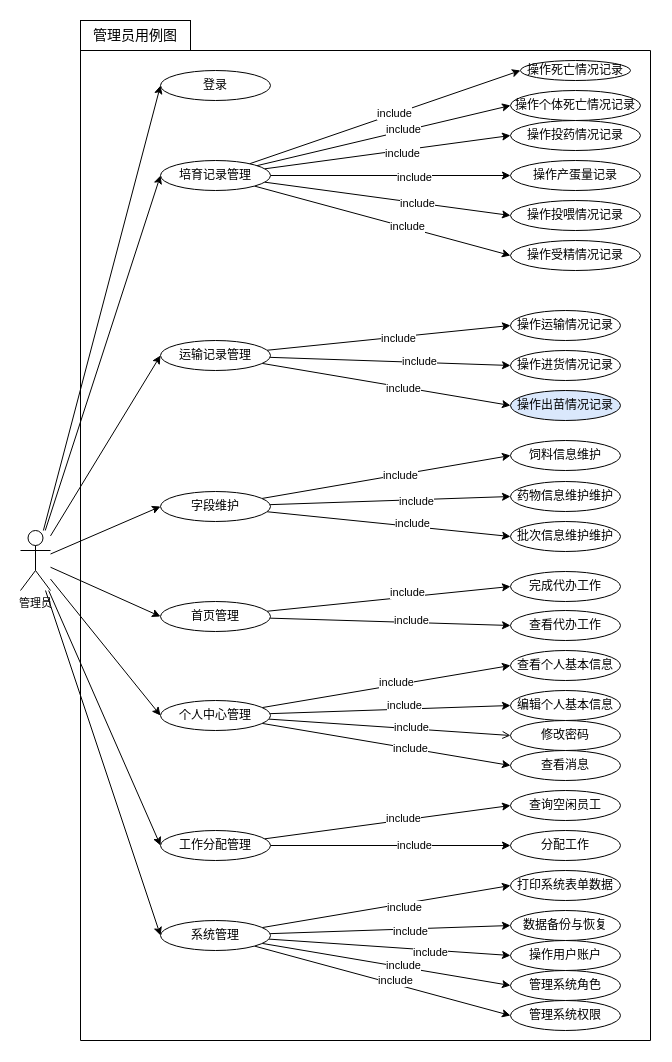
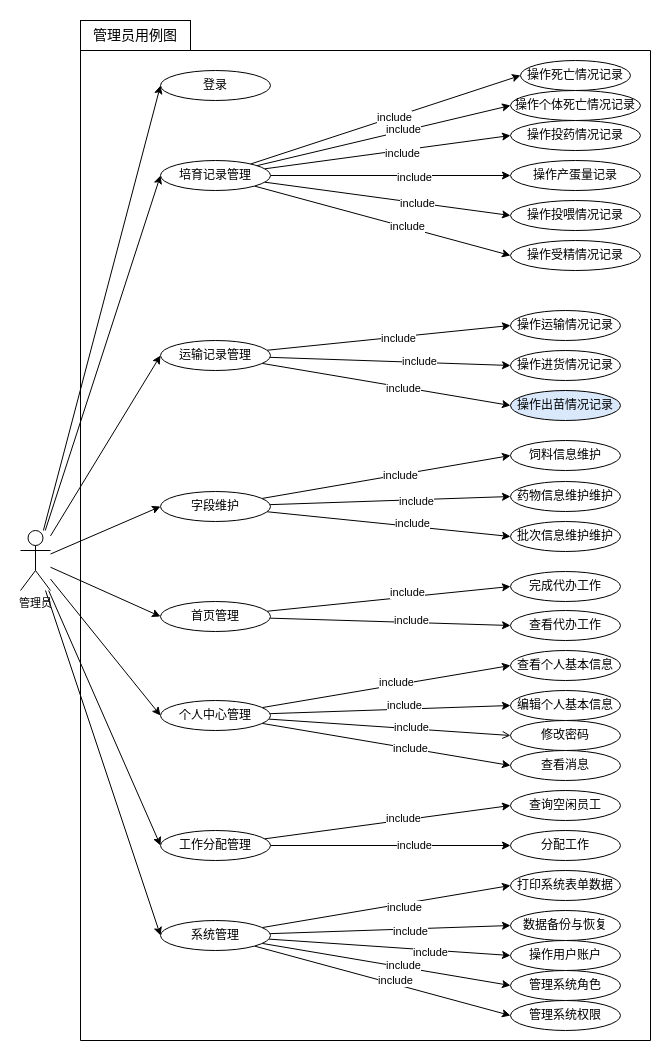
(576, 71) -> (576, 76)
